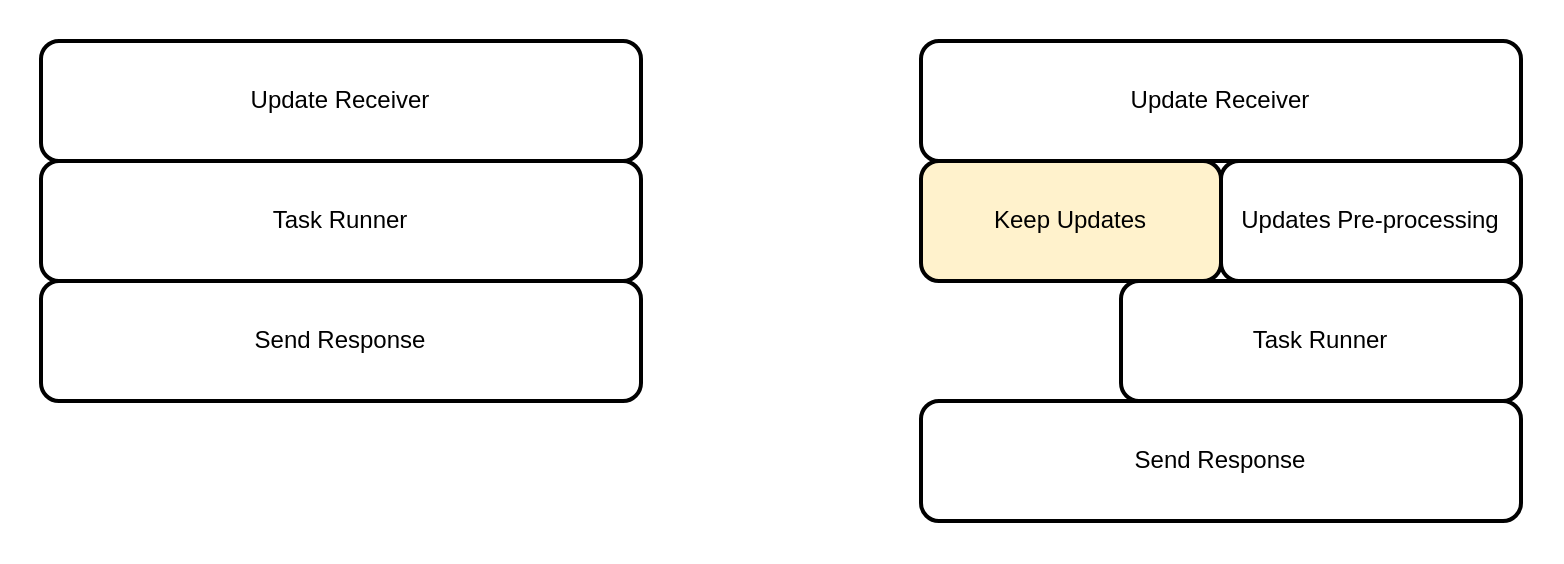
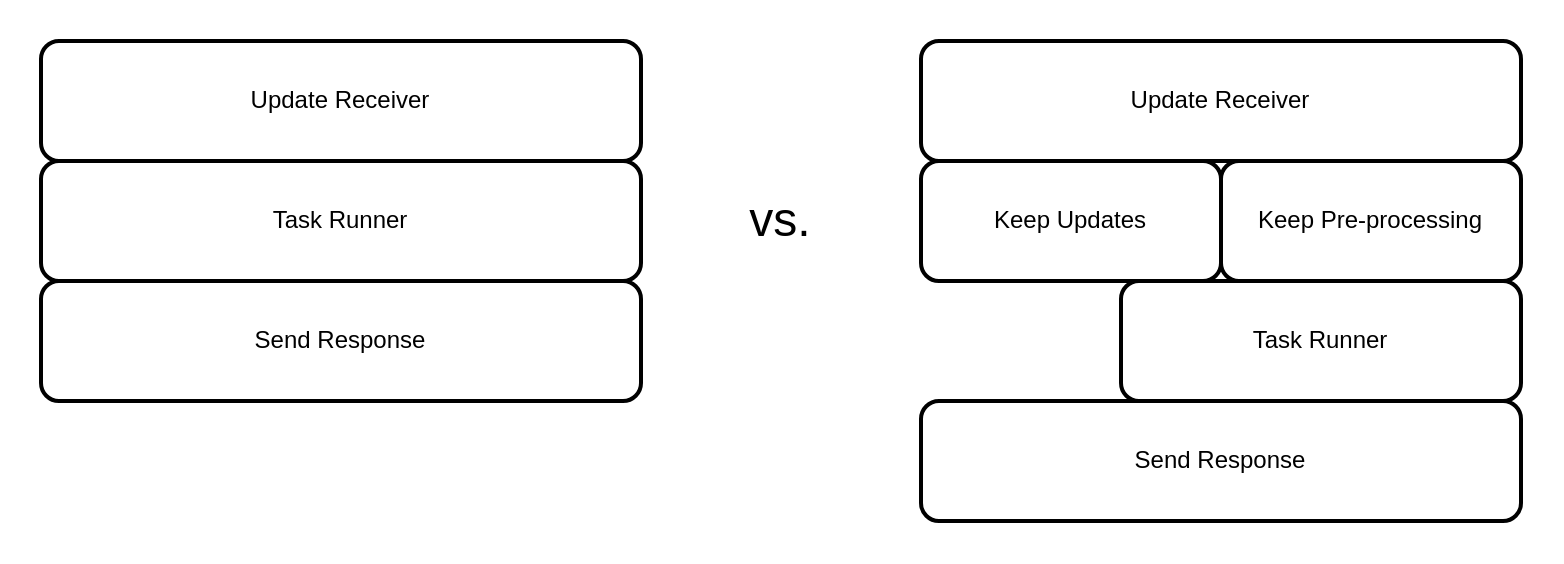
none -> (781, 221)
(1071, 221) -> (1071, 221)
(1371, 221) -> (1371, 221)
